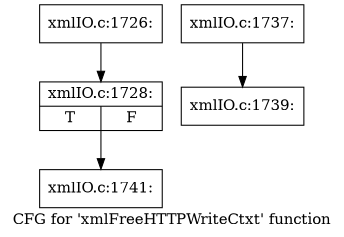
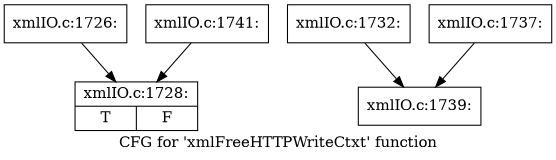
none -> (349, 24)
(101, 145) -> (178, 58)
